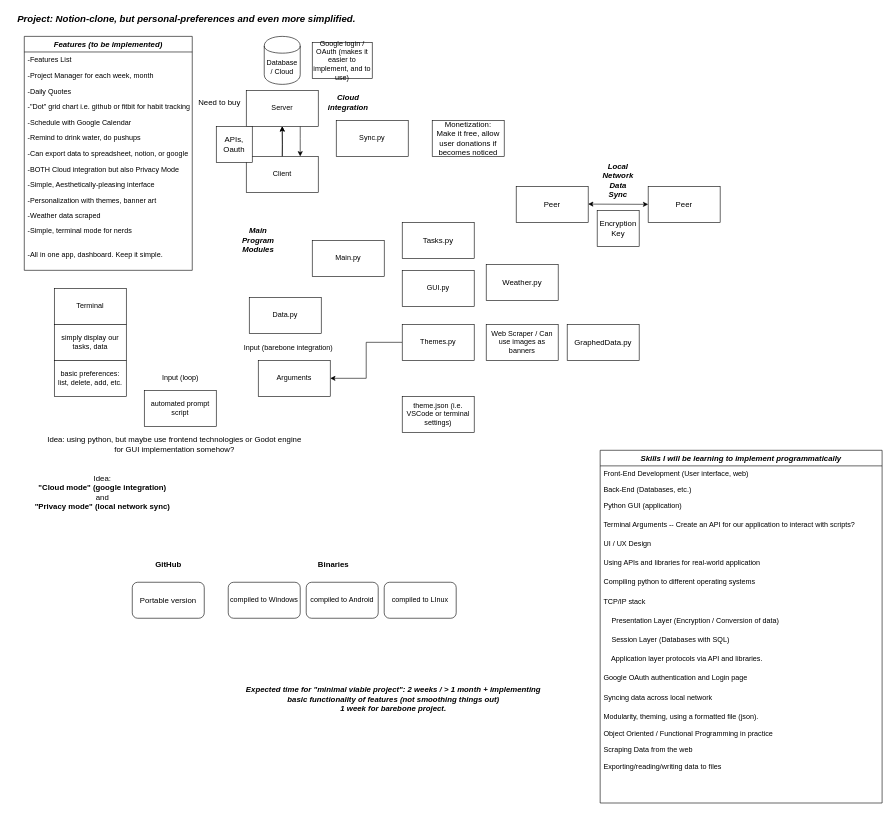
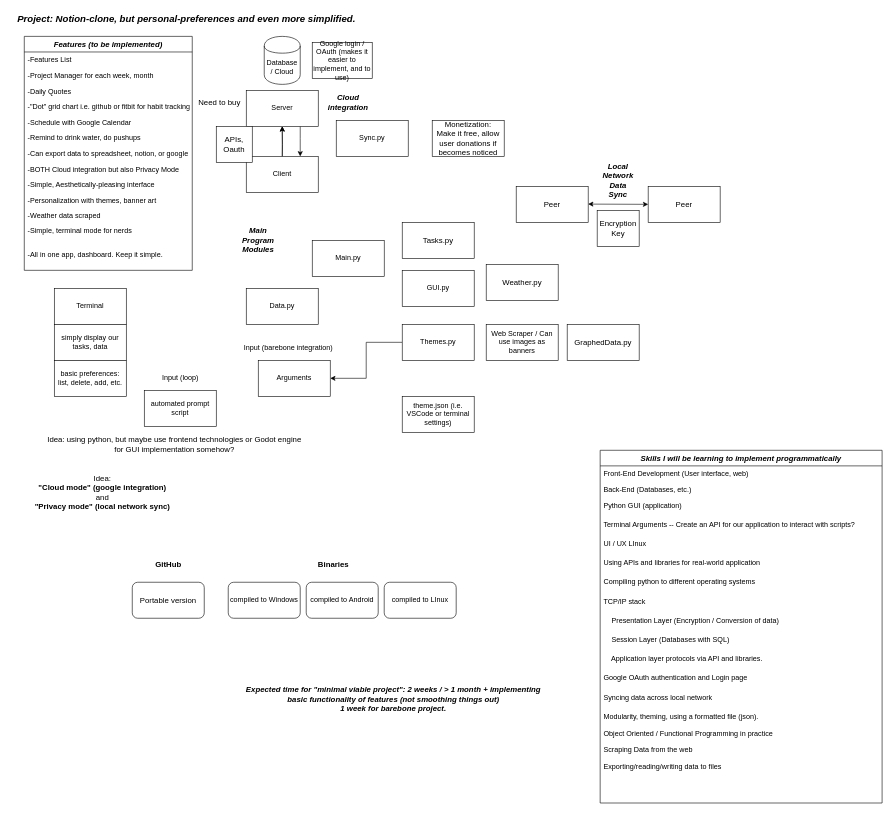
(285, 315) -> (282, 306)
(628, 544) -> (627, 544)
